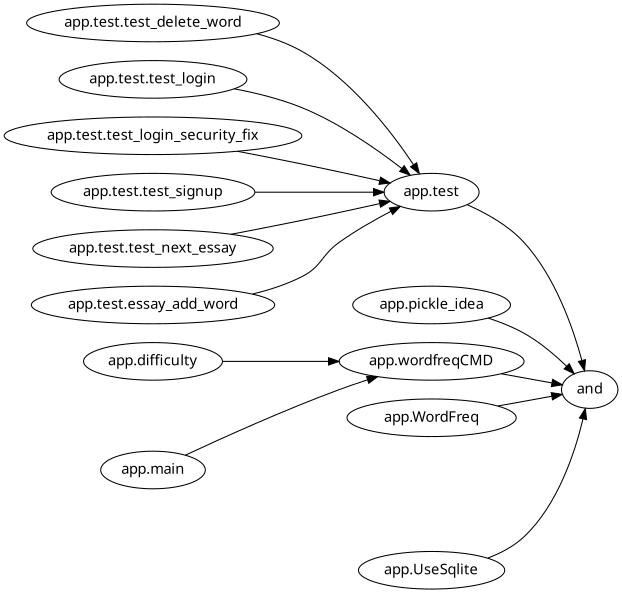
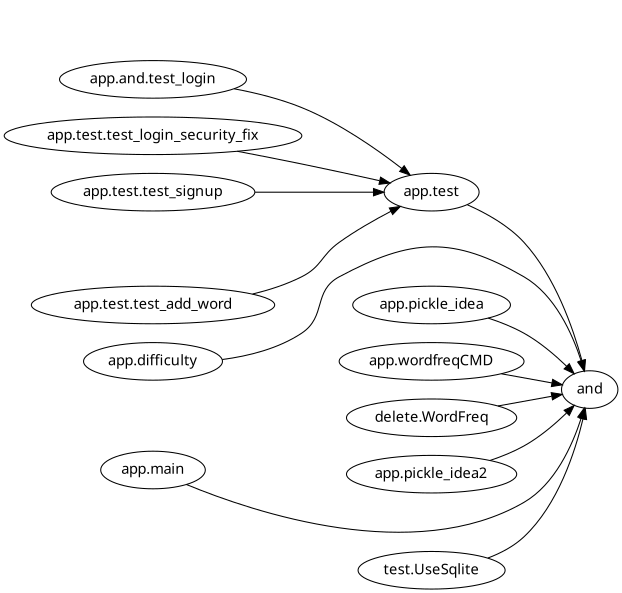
(153, 23) -> none
(153, 79) -> (153, 79)
(153, 249) -> none
(153, 305) -> (153, 305)
(275, 361) -> (407, 250)
(275, 415) -> (406, 531)
(432, 418) -> (432, 418)
none -> (432, 474)
(432, 570) -> (432, 570)
